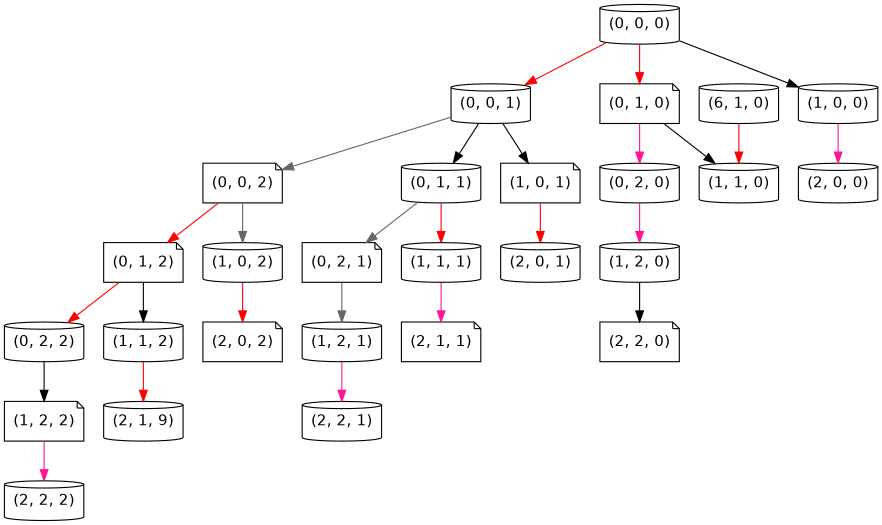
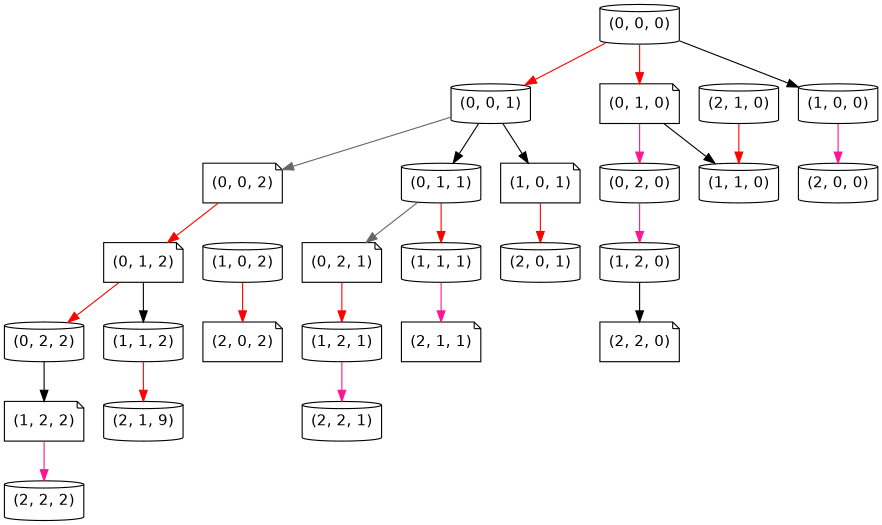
(739, 104) -> (739, 104)
(243, 217) -> none
(342, 297) -> (342, 297)
